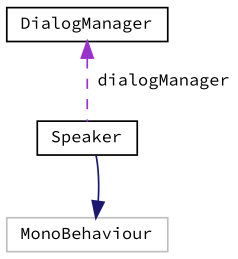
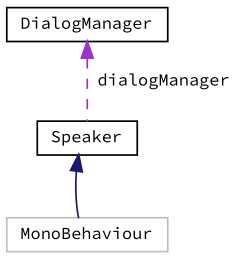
(99, 178) -> (76, 195)
